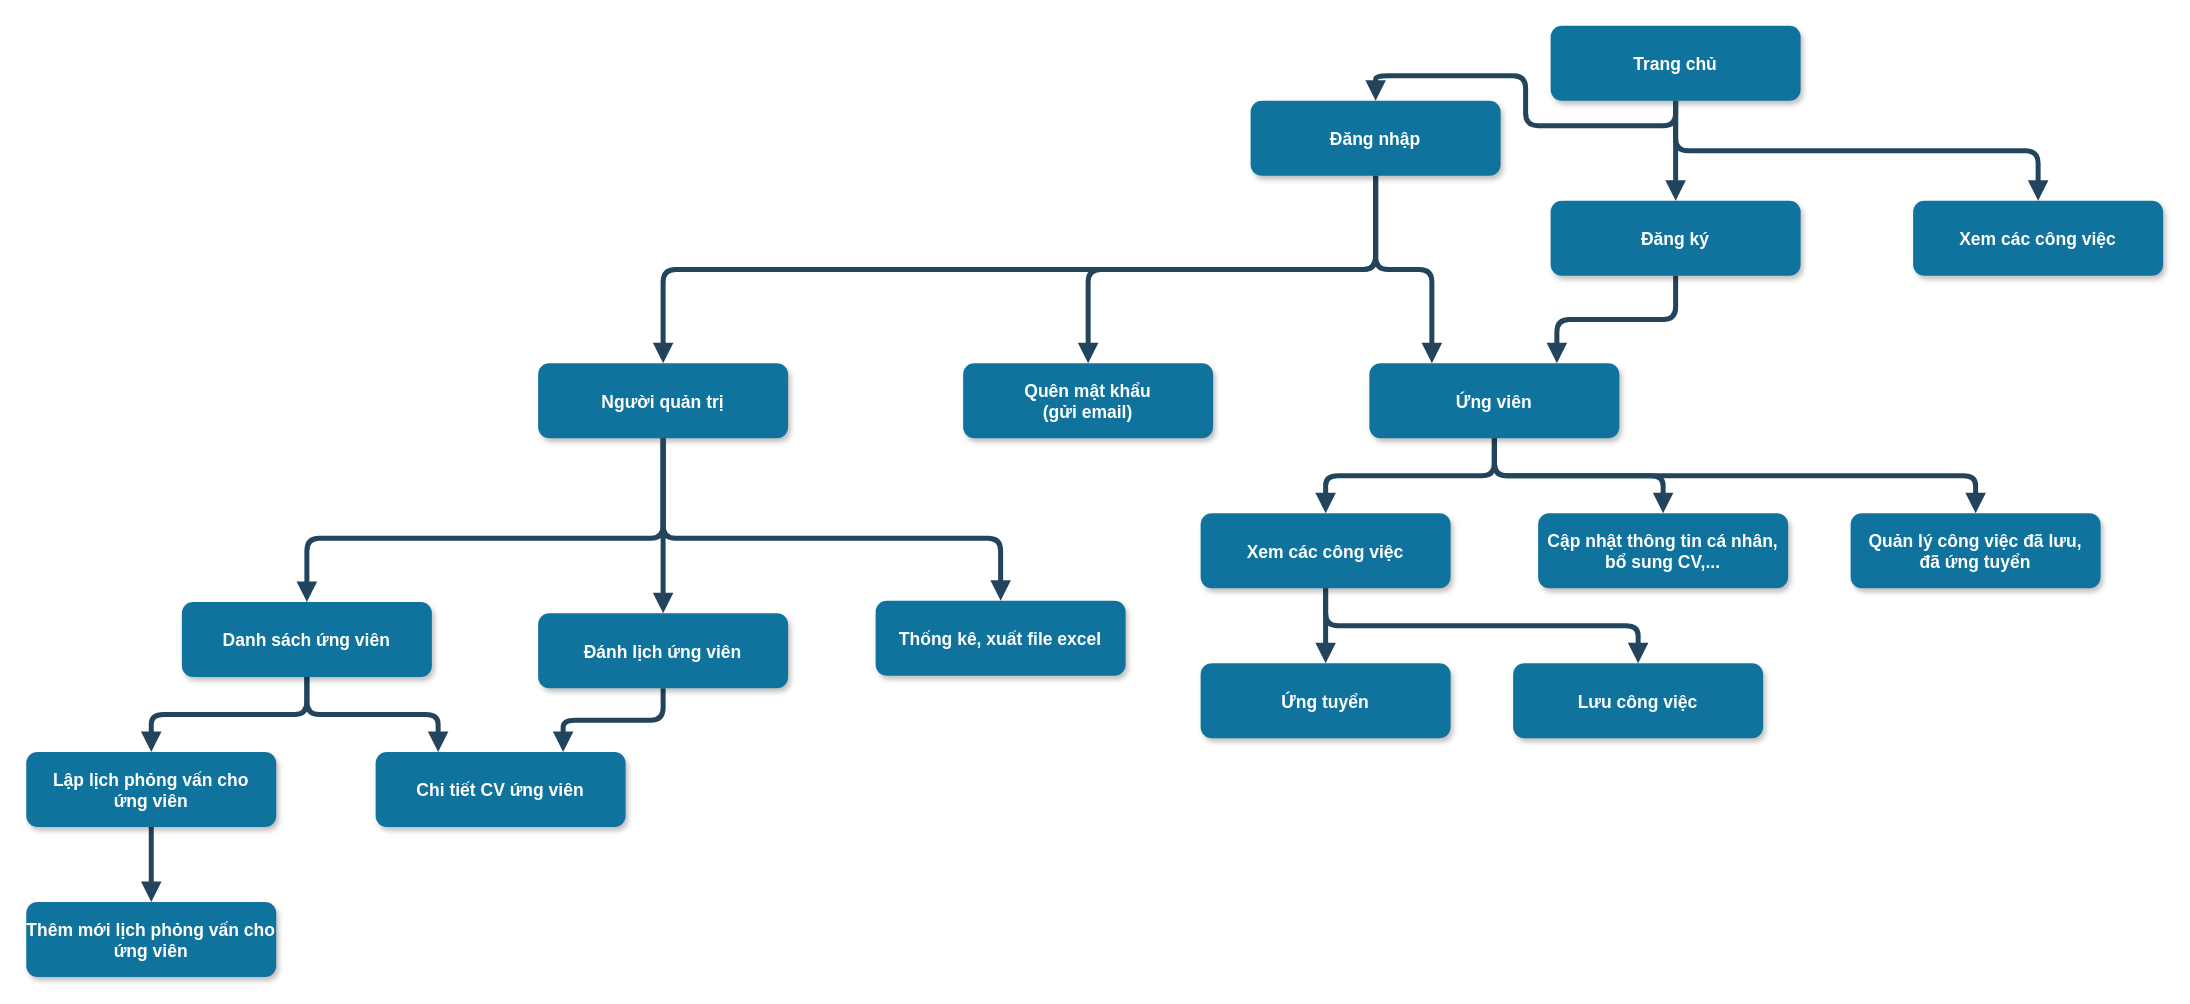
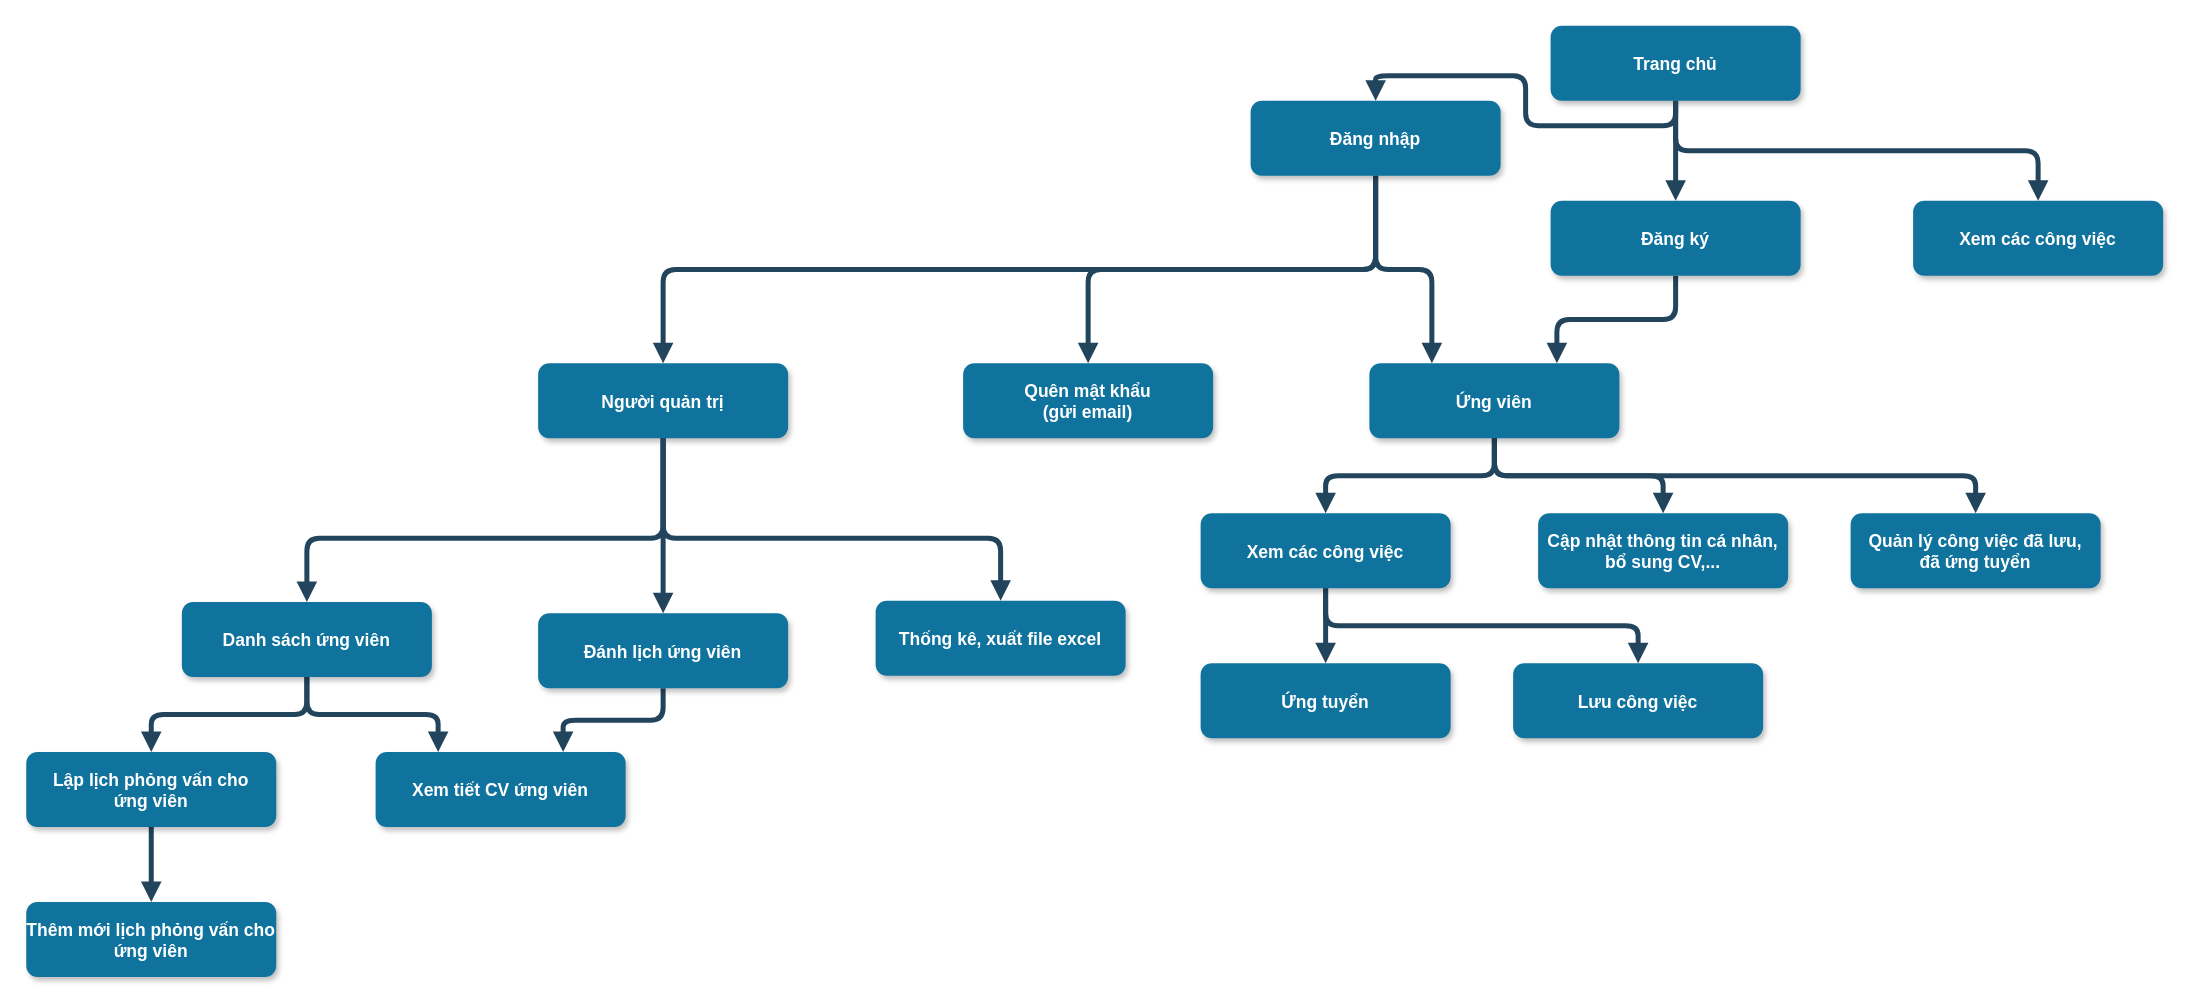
(500, 790) -> (500, 790)
